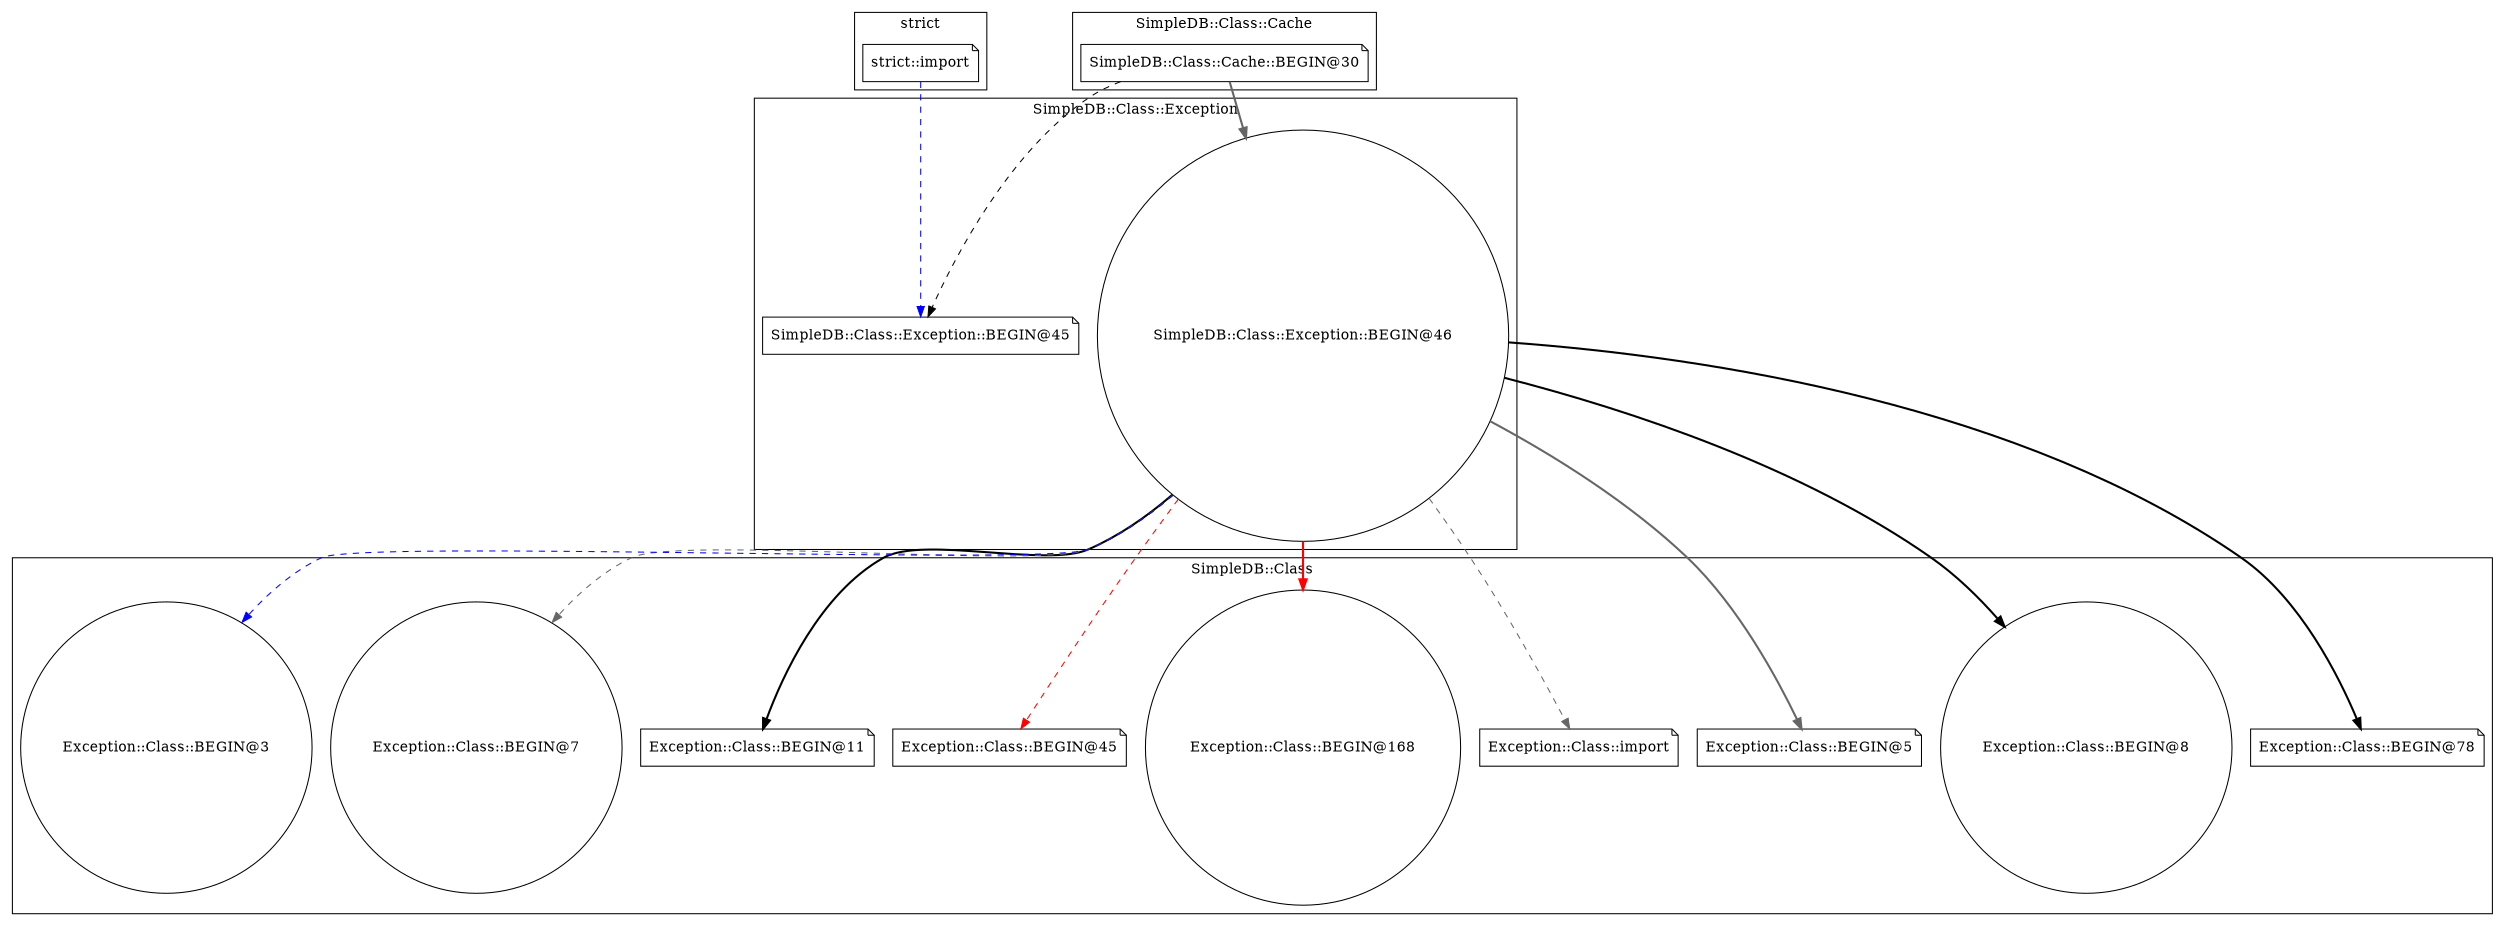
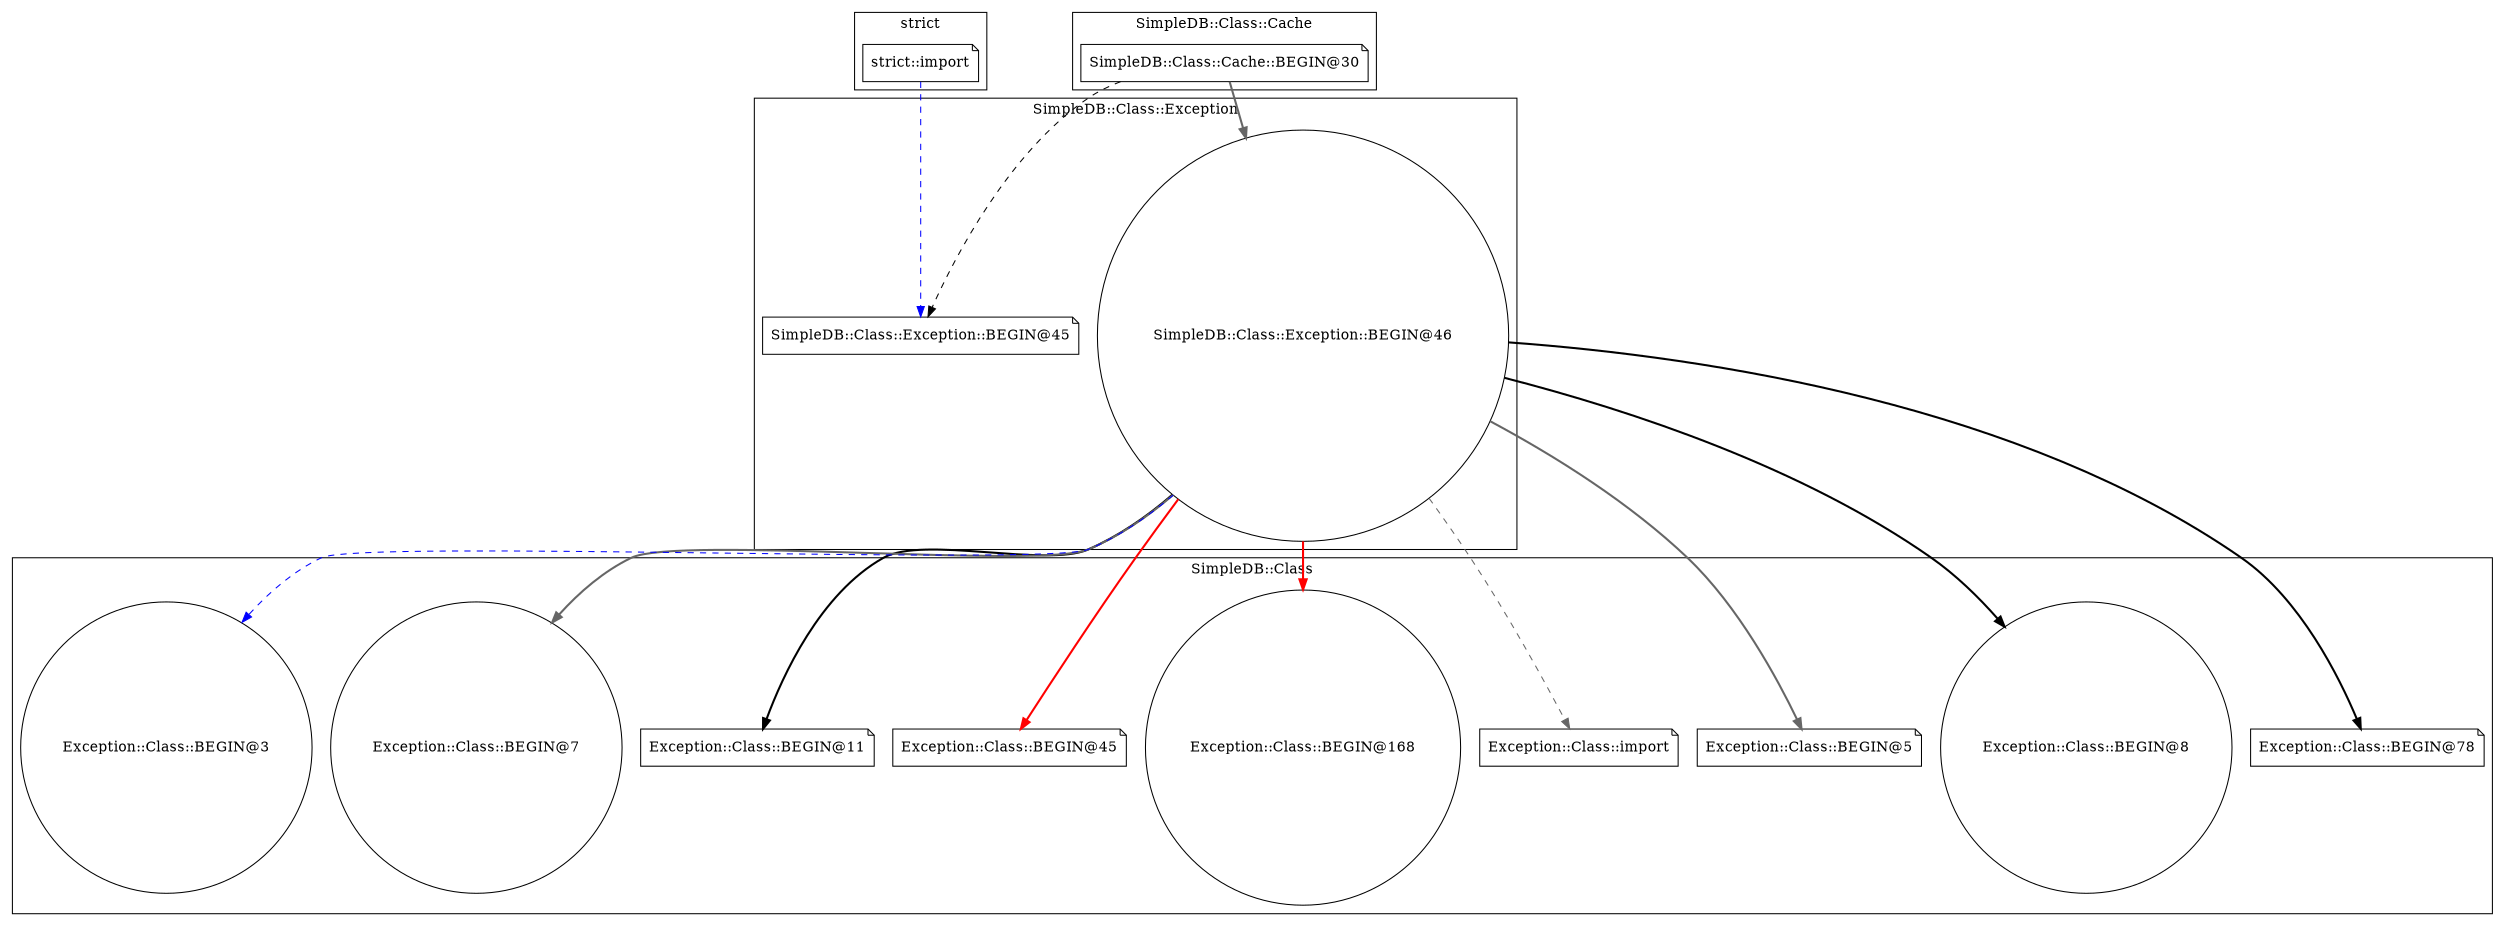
(864, 553) -> (864, 553)
(1101, 608) -> (1101, 608)
